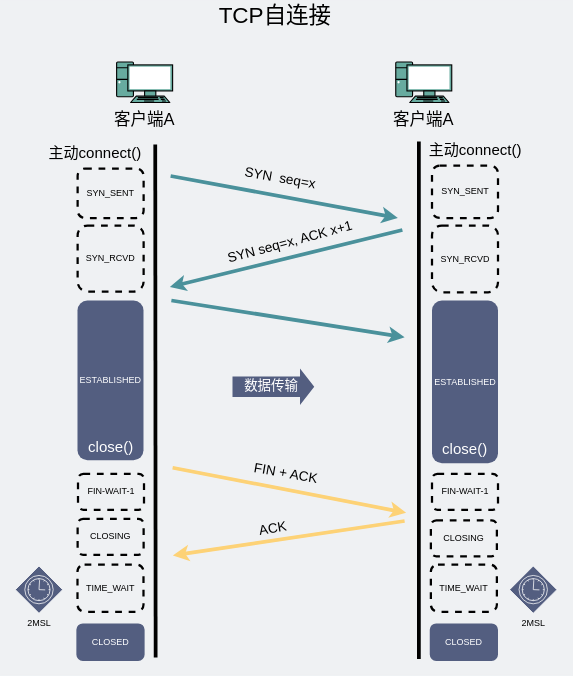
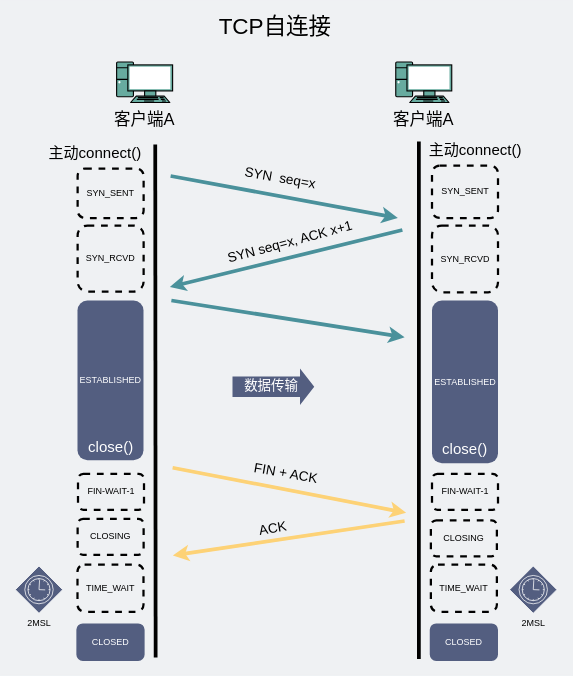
(275, 15) -> (275, 26)
